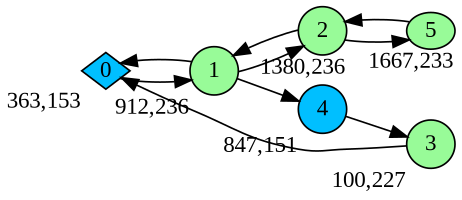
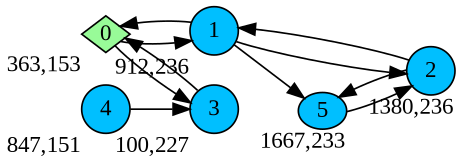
(322, 31) -> (431, 71)
(431, 31) -> (322, 111)
(106, 71) -> (106, 34)
none -> (144, 71)
(214, 71) -> (214, 31)
(260, 87) -> (262, 66)
(431, 144) -> (214, 109)
